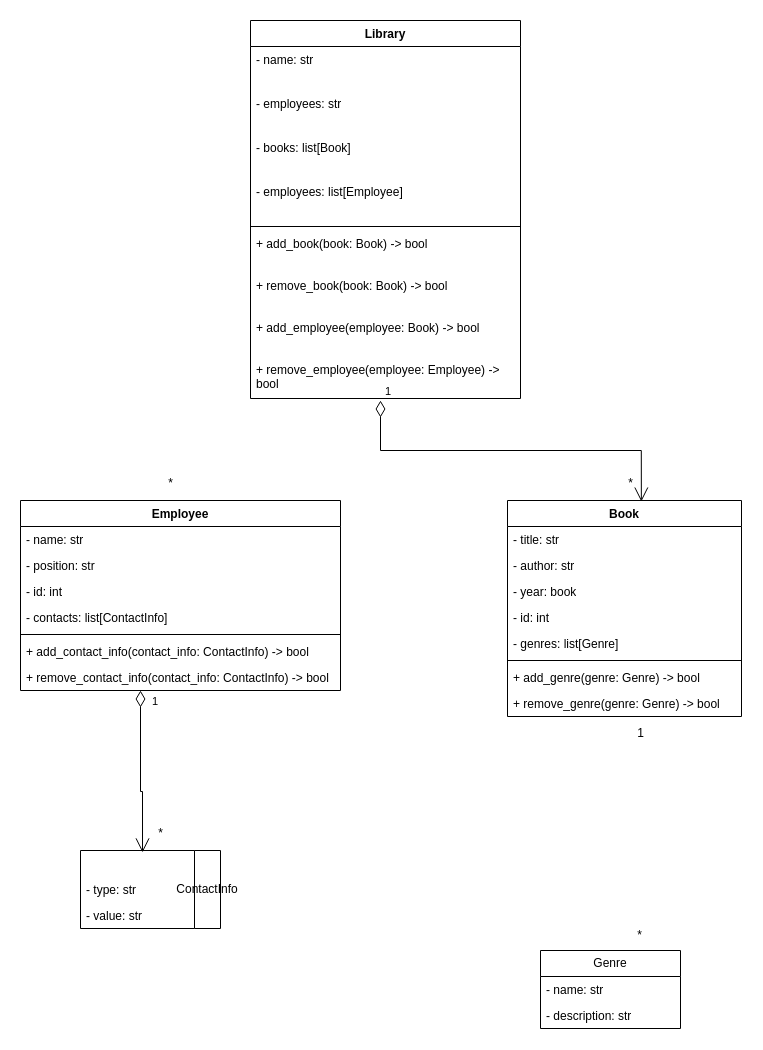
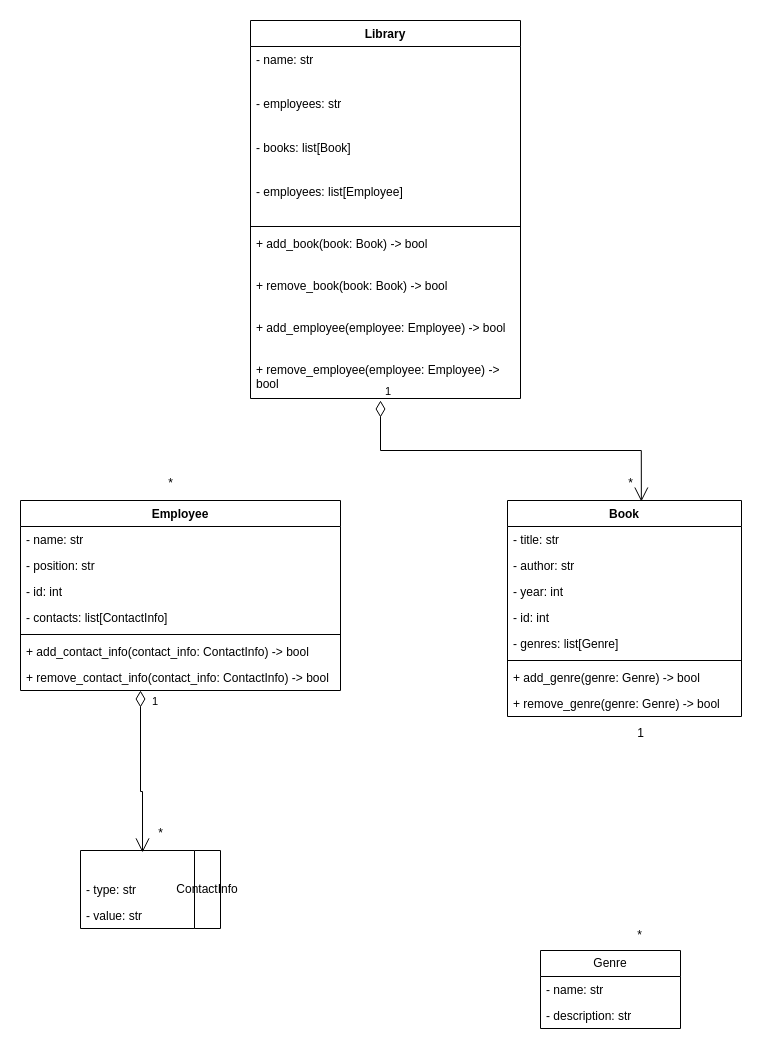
(372, 329) -> (384, 329)
(549, 593) -> (544, 593)
